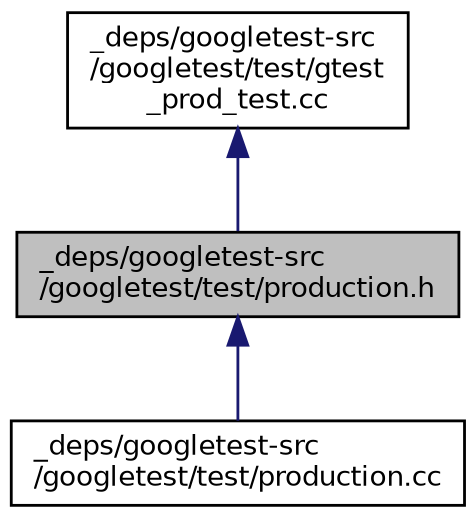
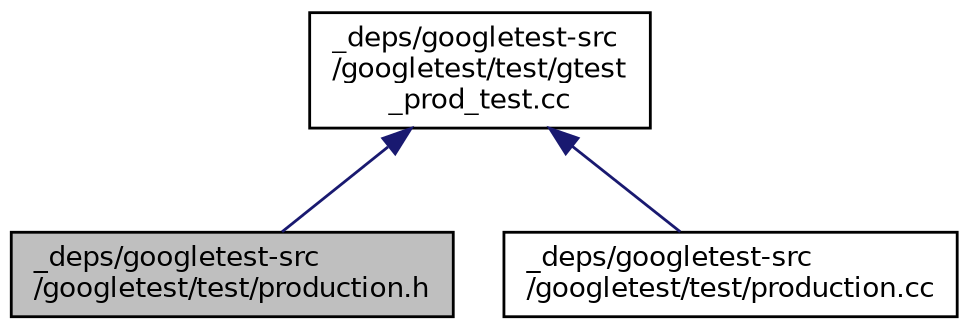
(238, 383) -> (626, 189)
